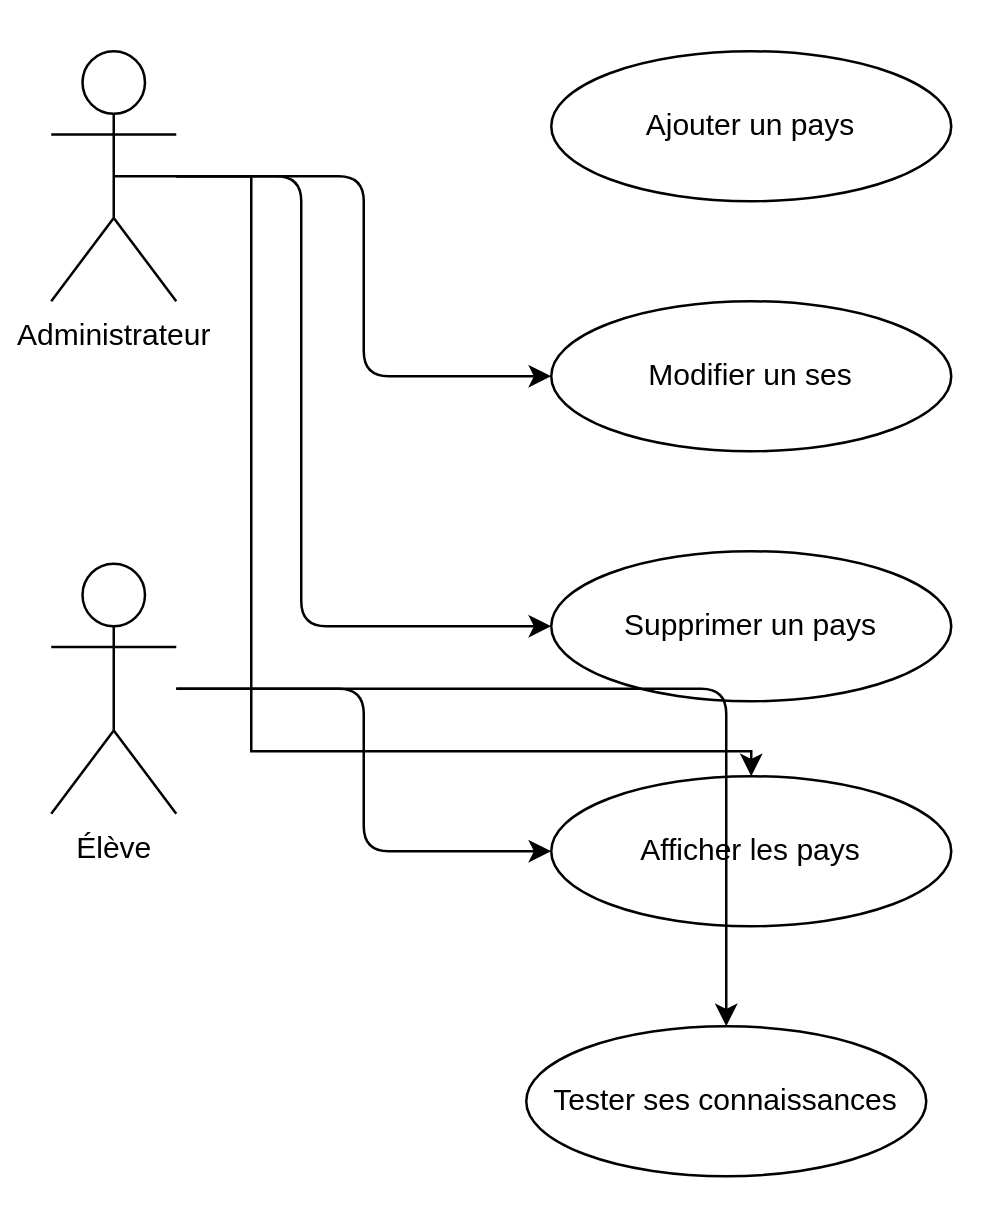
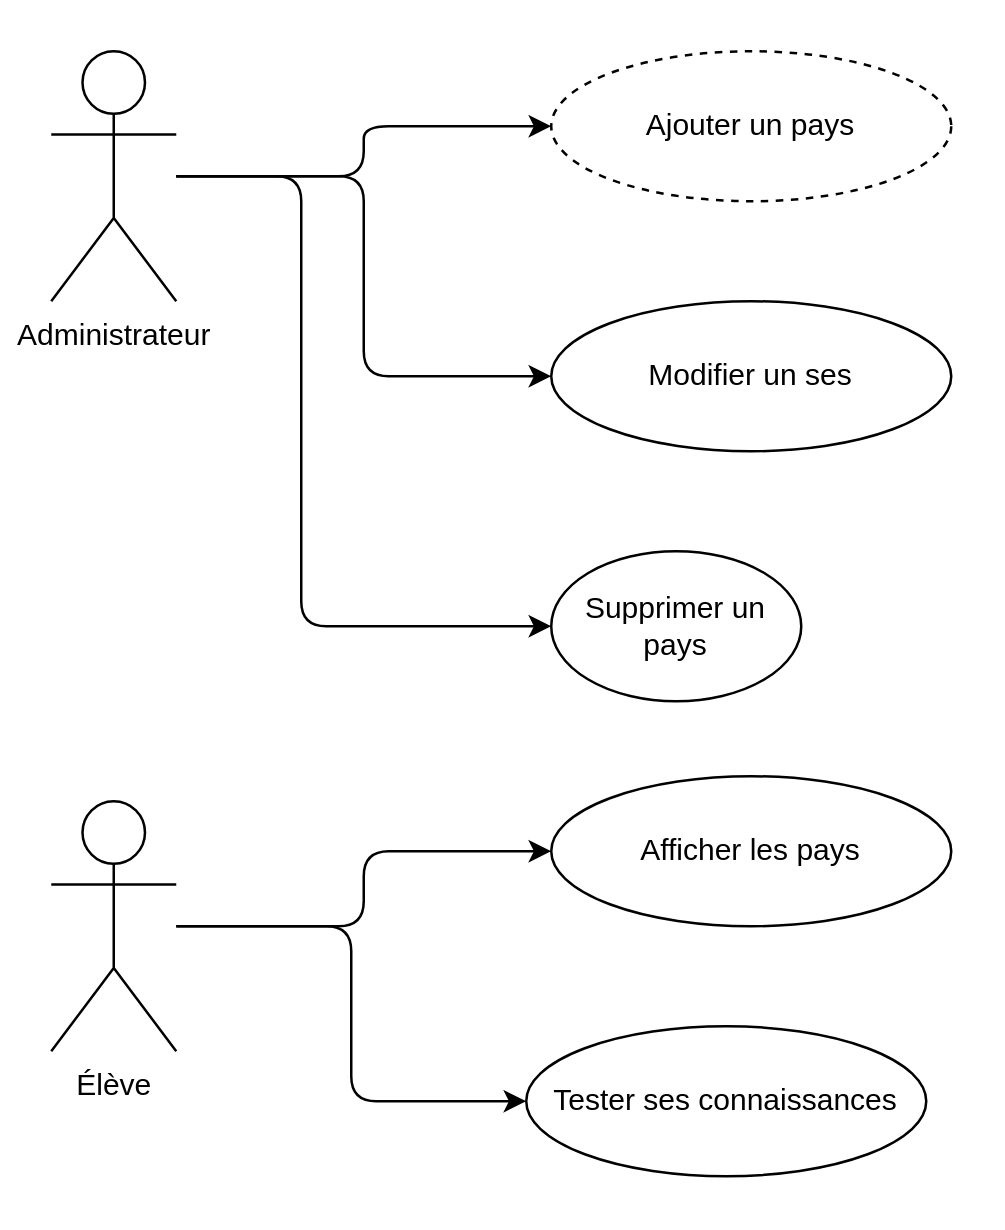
none -> (431, 126)
(751, 126) -> (751, 126)
(251, 432) -> none
(751, 626) -> (676, 626)
(114, 689) -> (114, 926)
